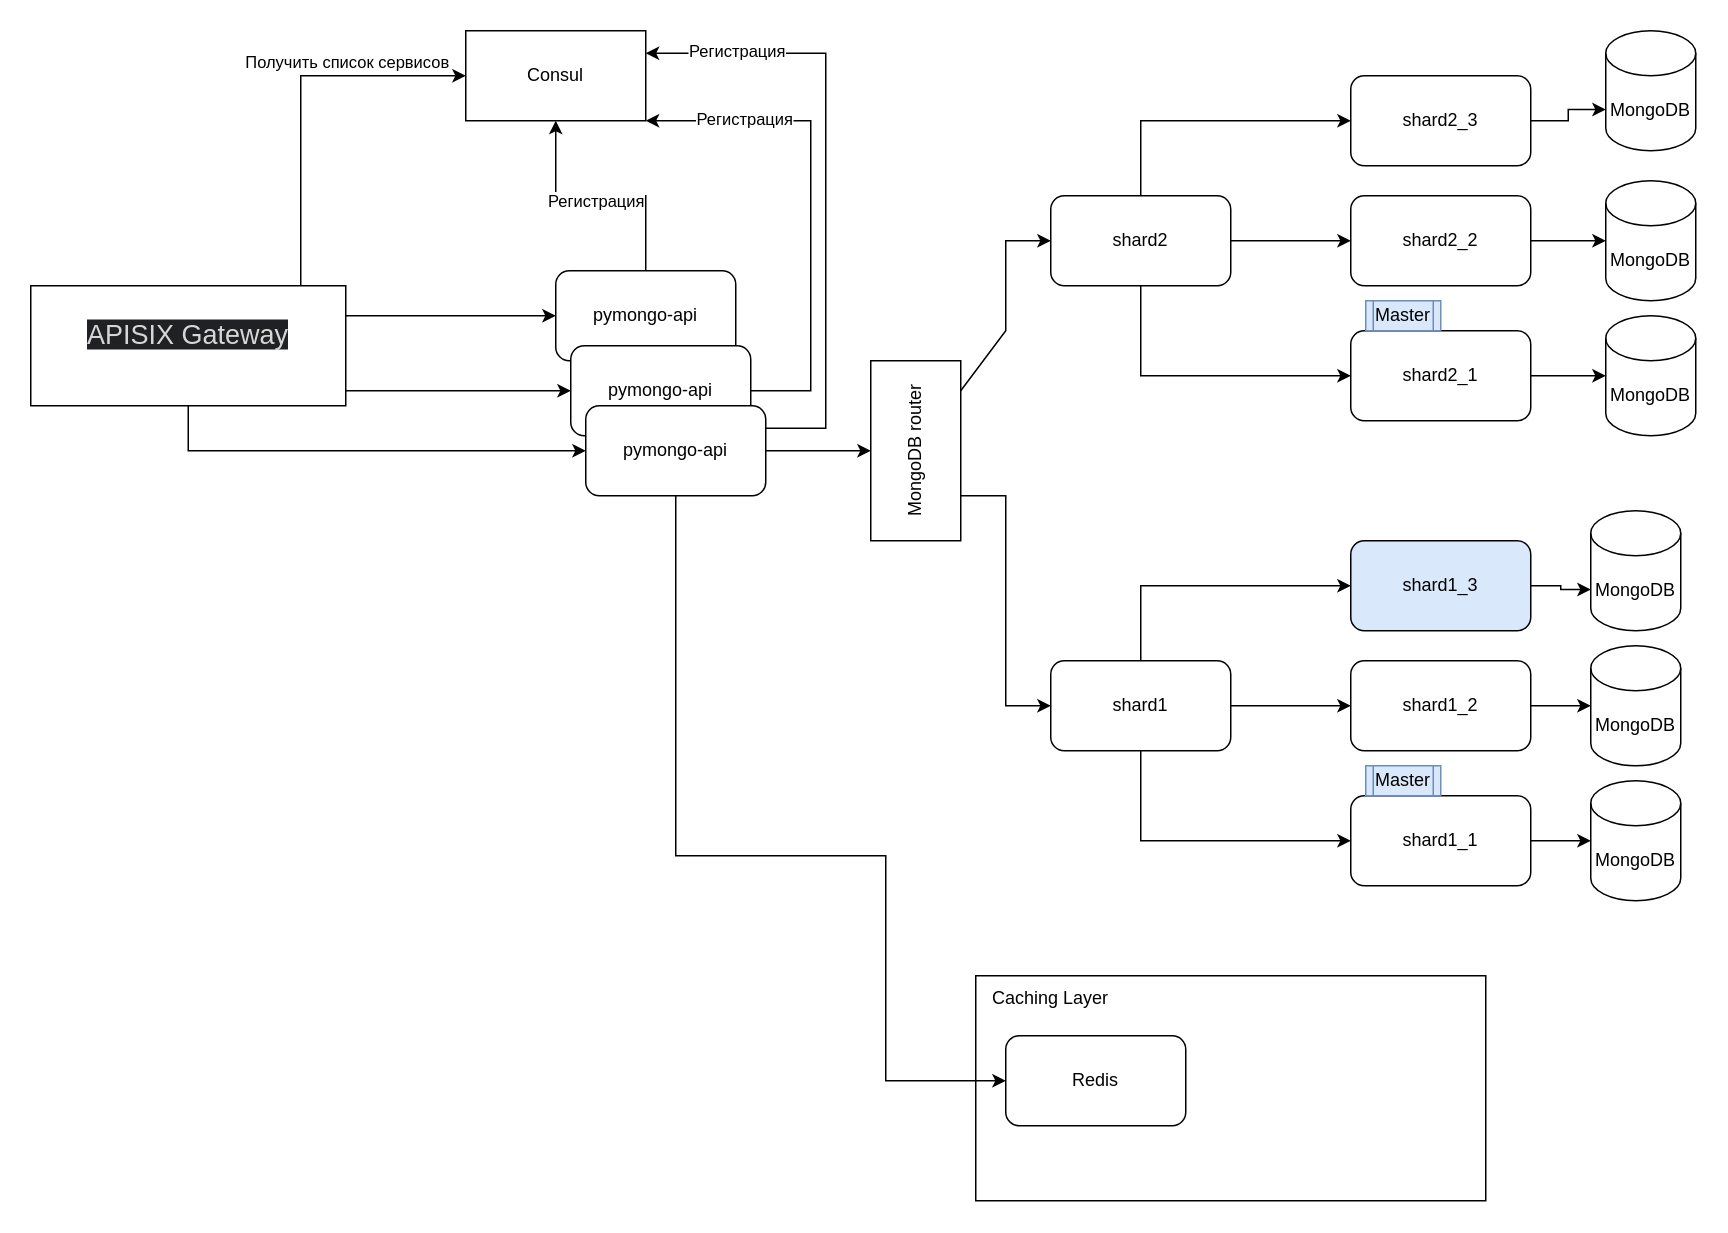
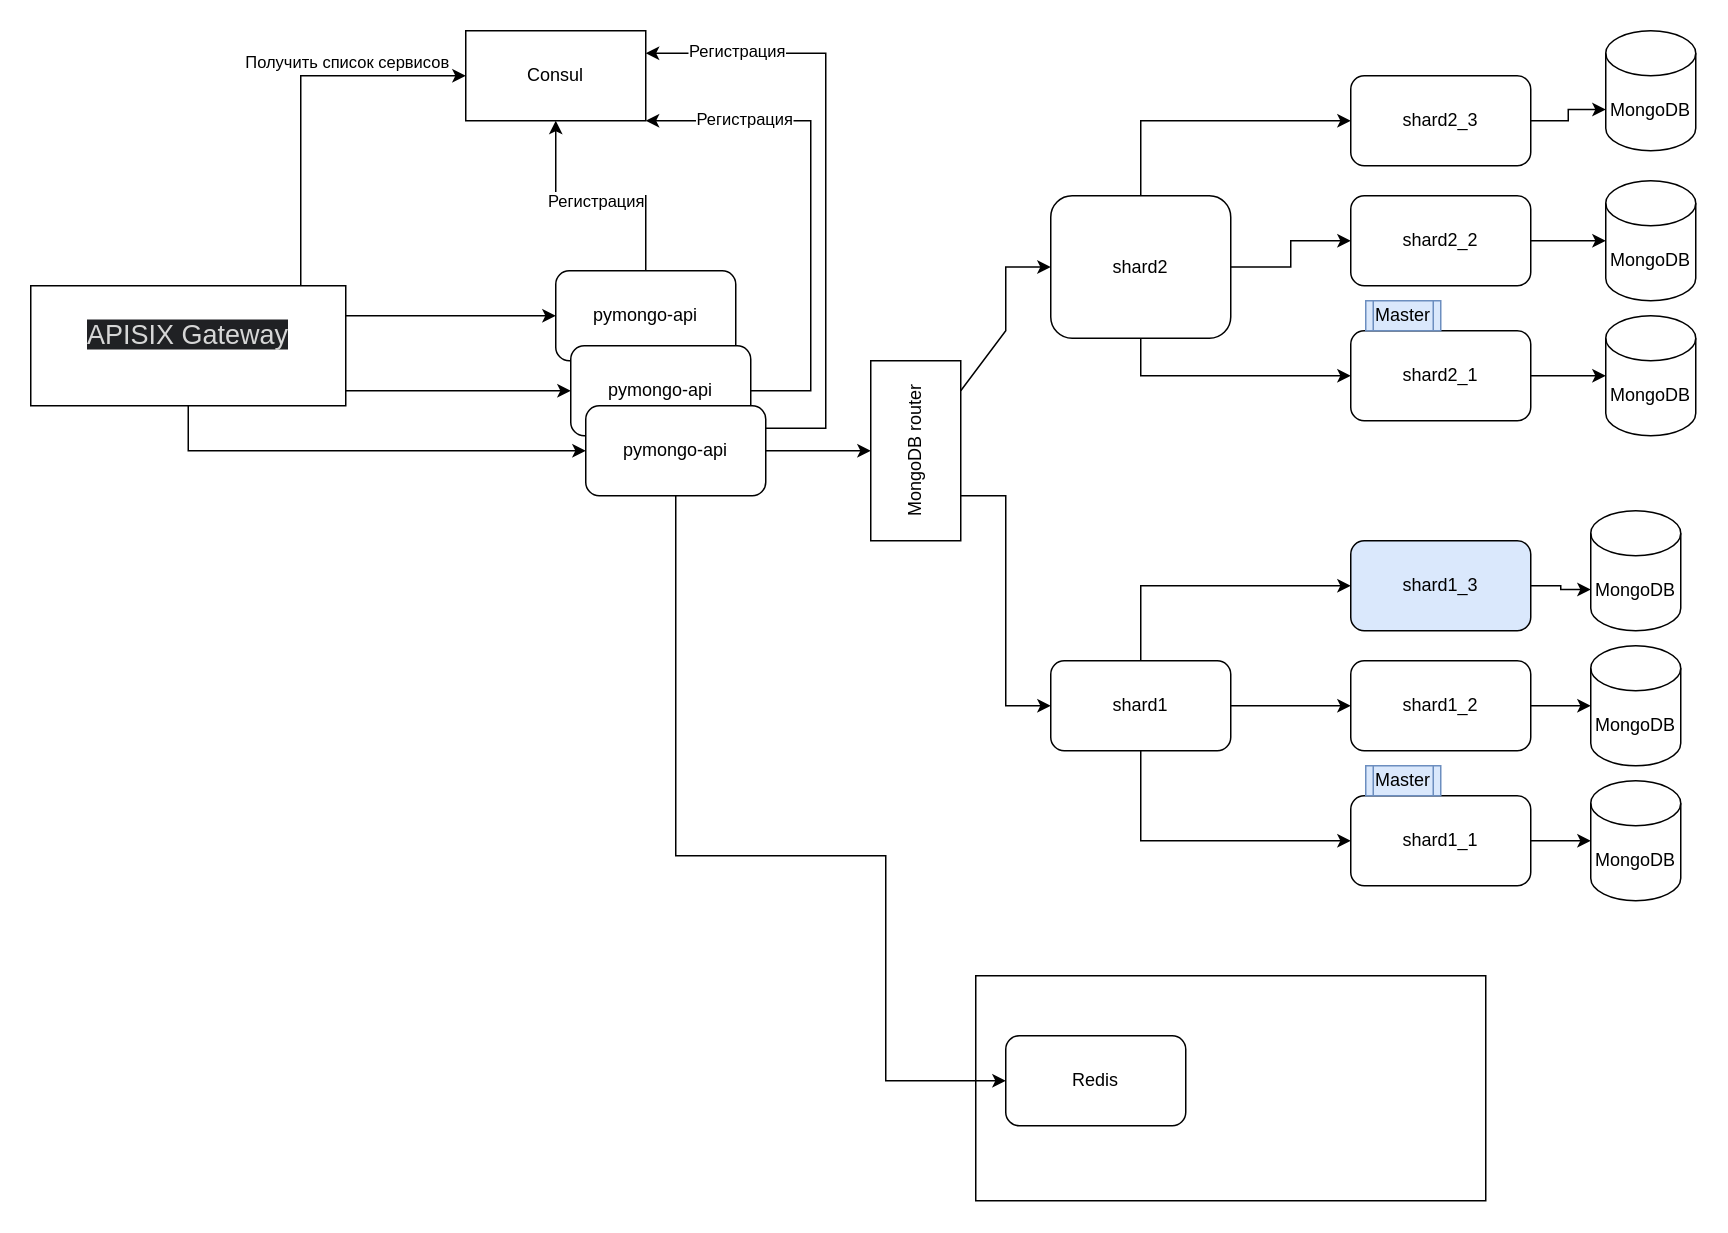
(1141, 241) -> (1141, 267)
(1051, 998) -> none
